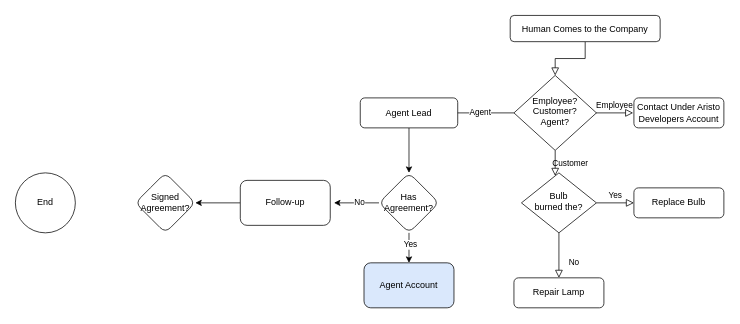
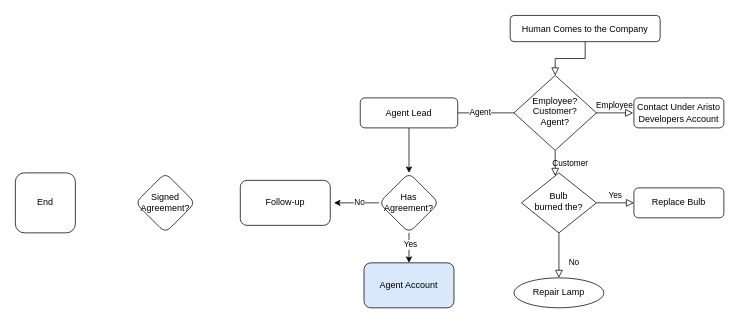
(45, 203) -> (45, 203)
(202, 203) -> none
(559, 293) -> (559, 293)
